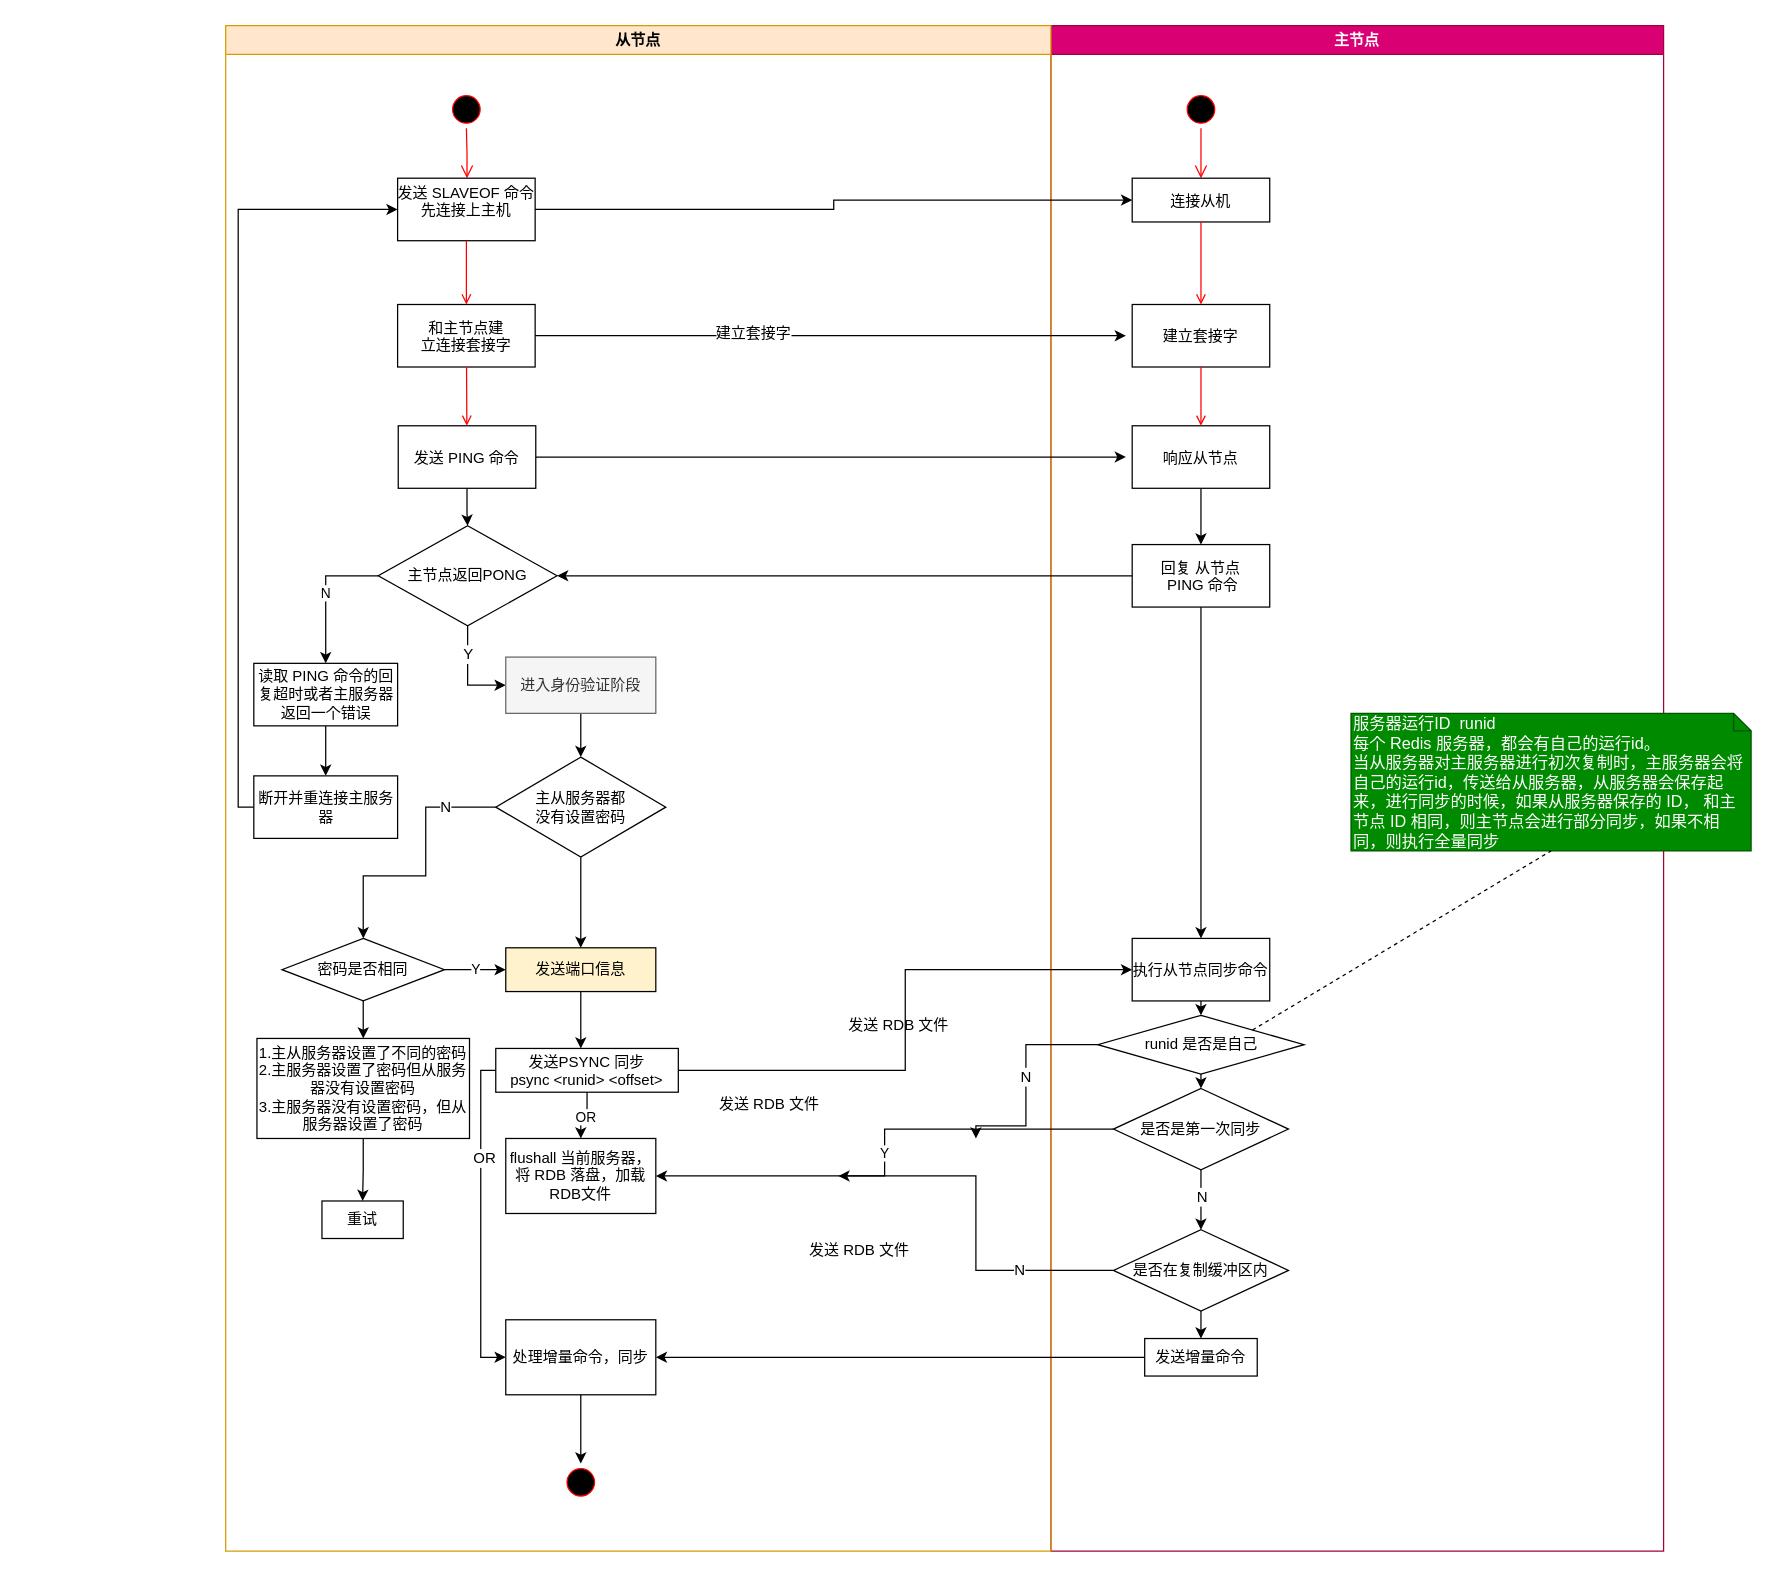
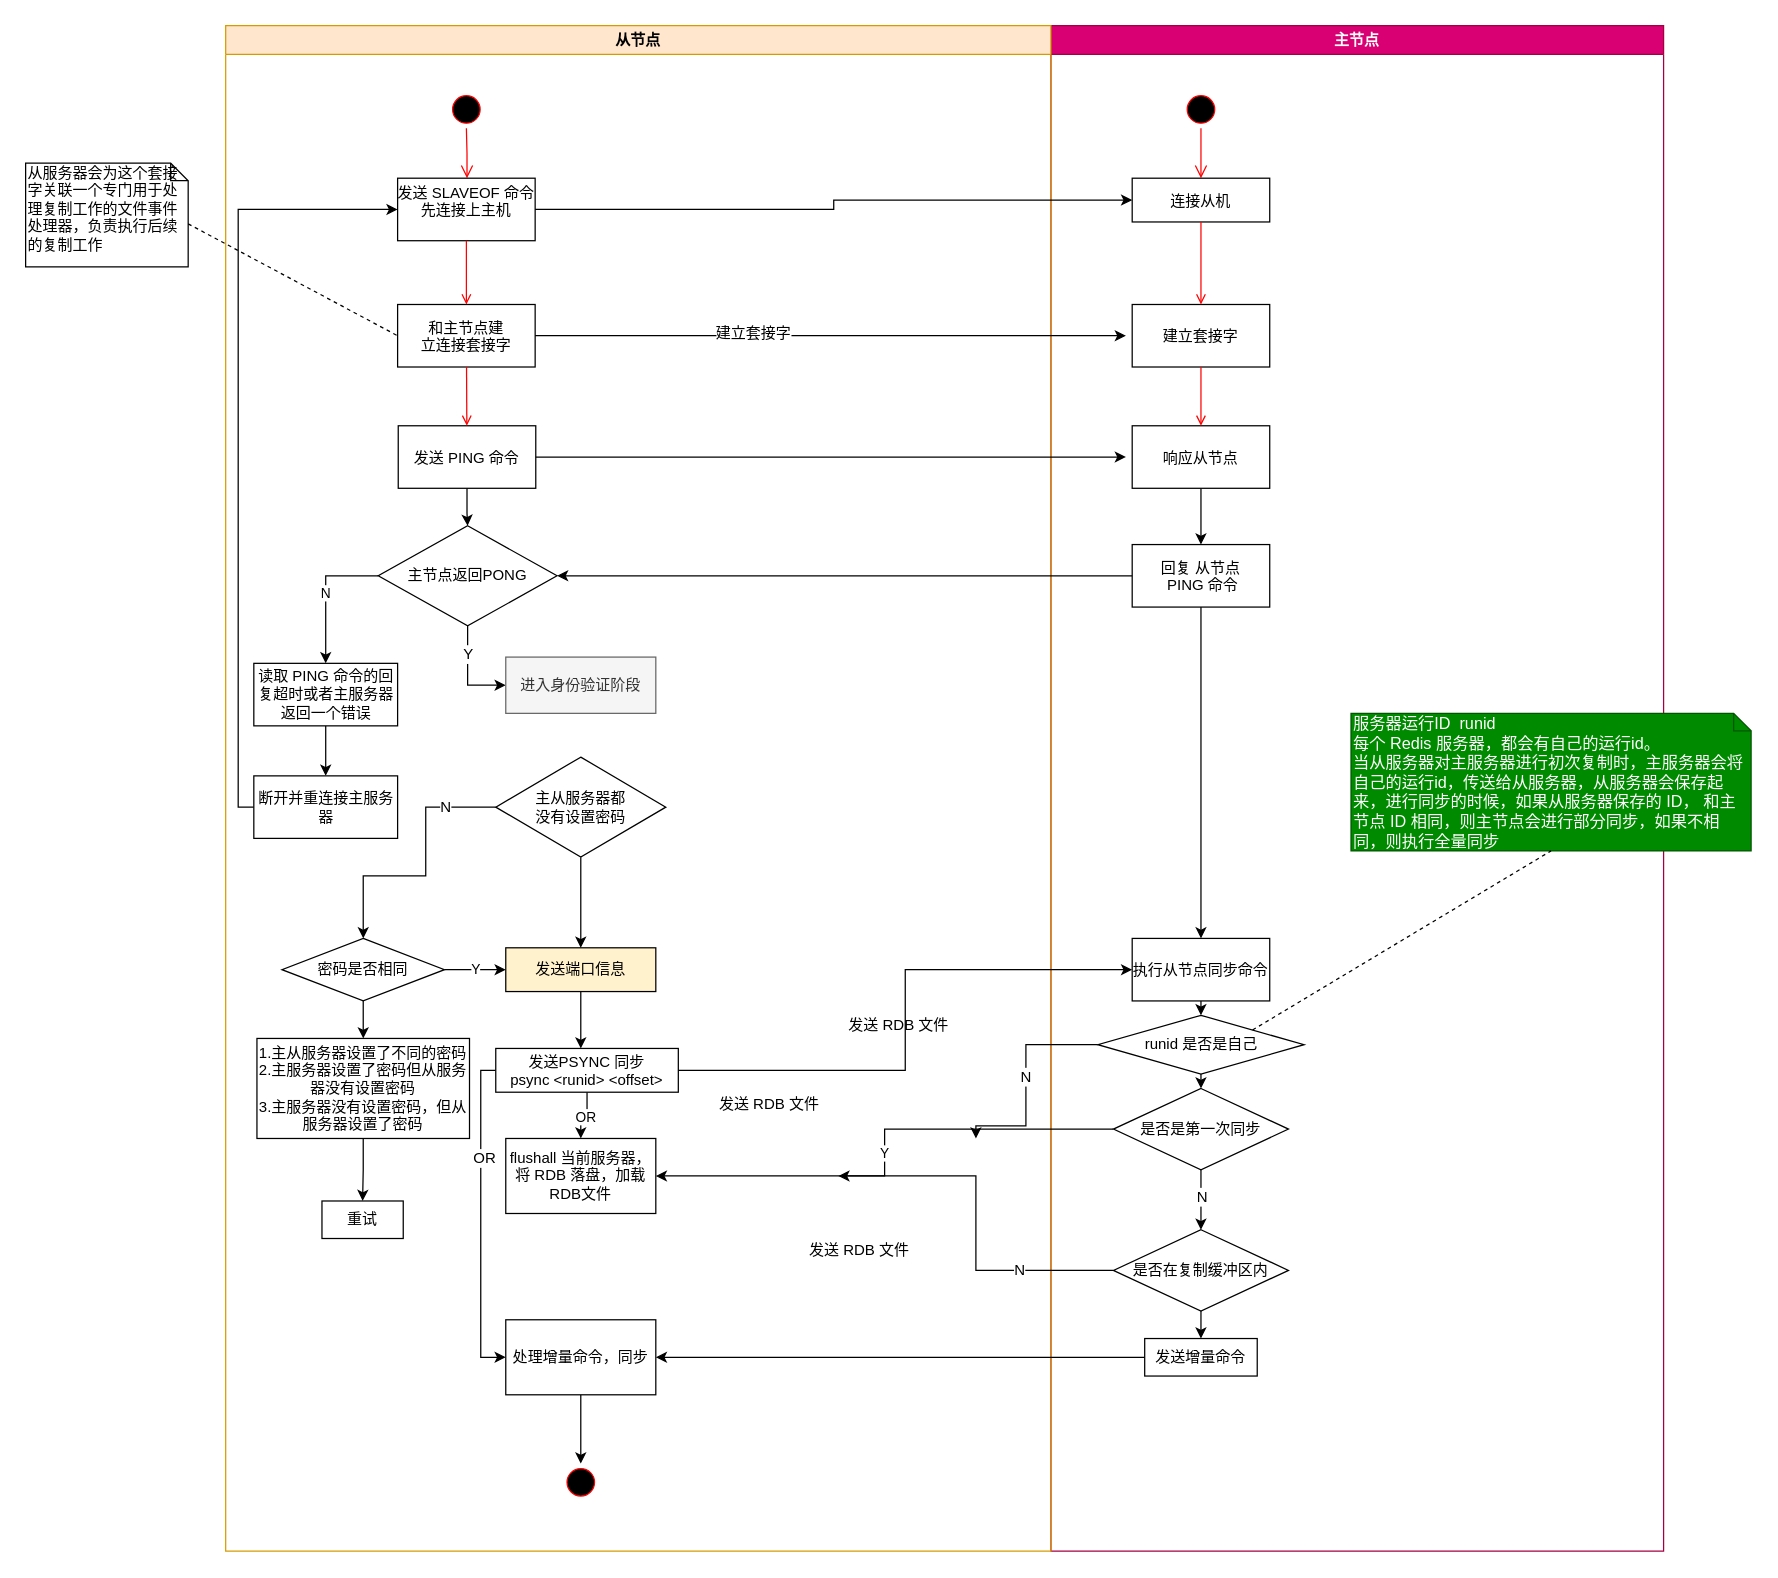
none -> (107, 215)
none -> (292, 279)
(581, 737) -> none
